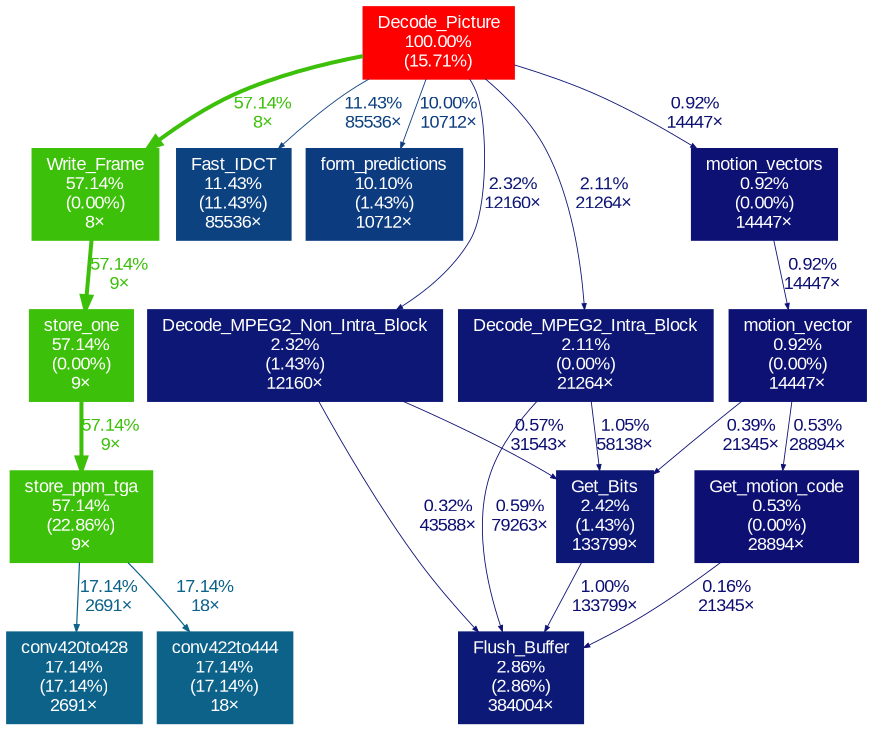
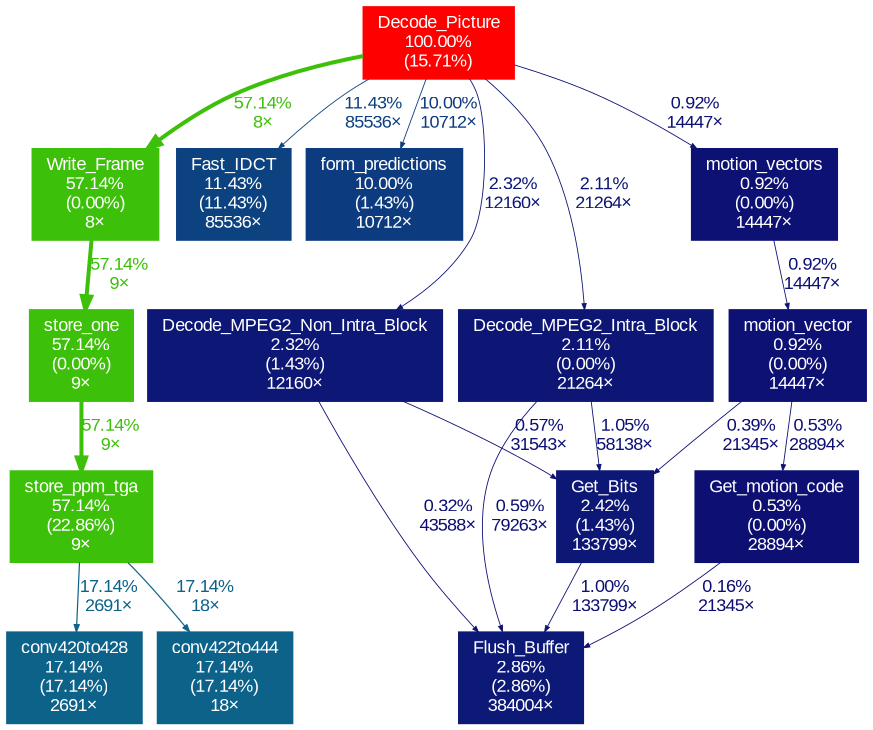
(384, 194) -> (384, 194)
